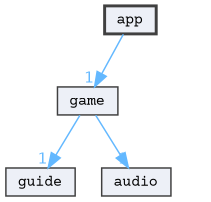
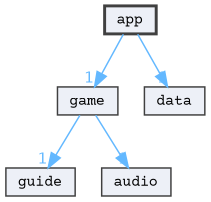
none -> (175, 101)
